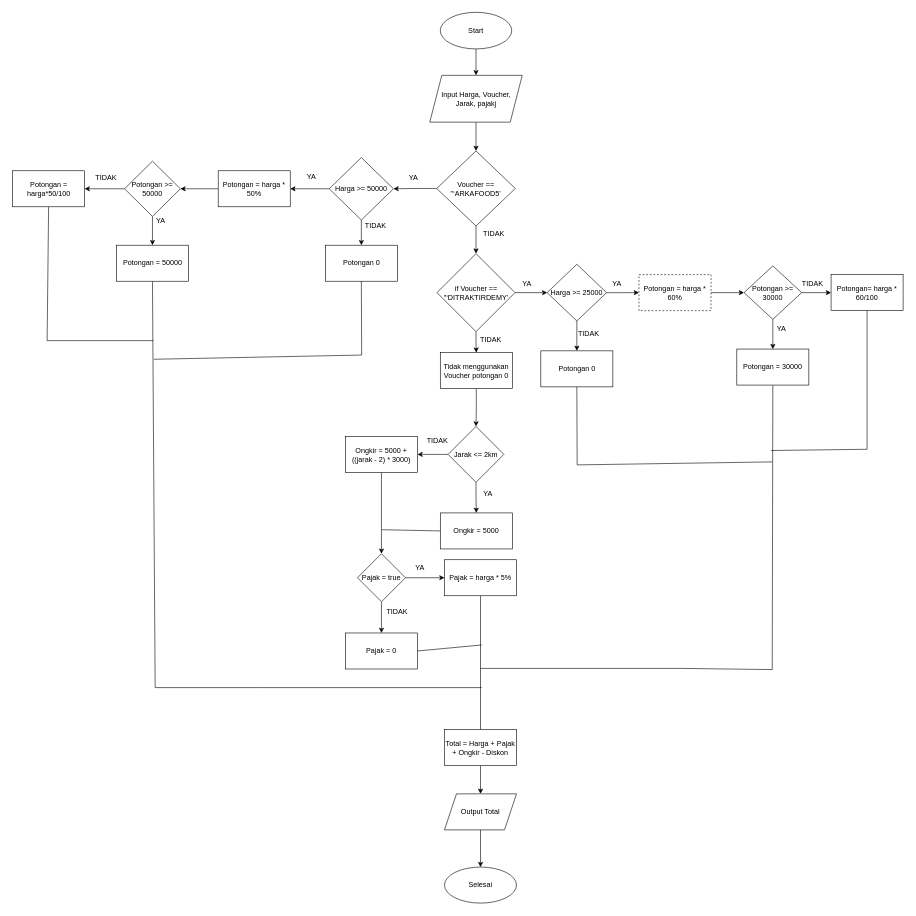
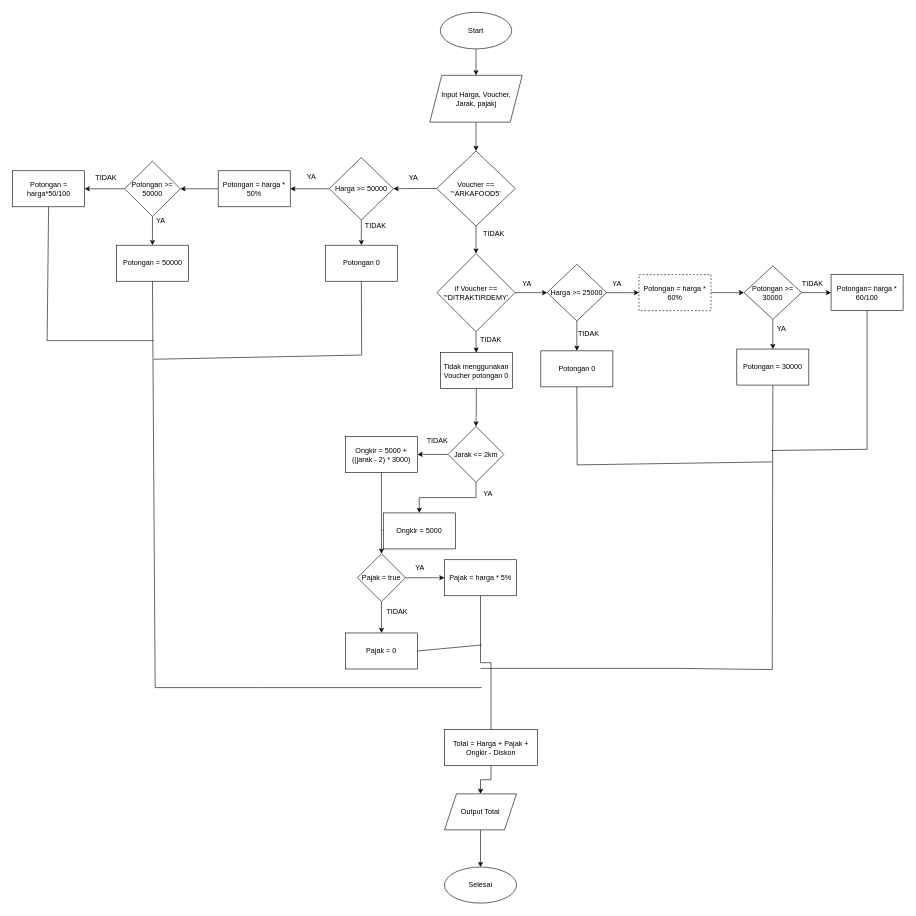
(476, 531) -> (419, 531)
(480, 747) -> (491, 747)
